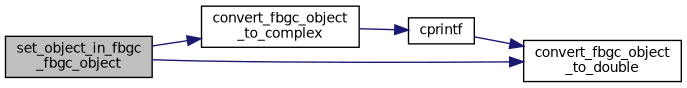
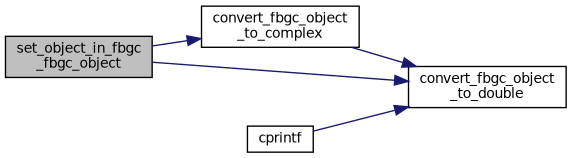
(377, 29) -> (377, 55)
